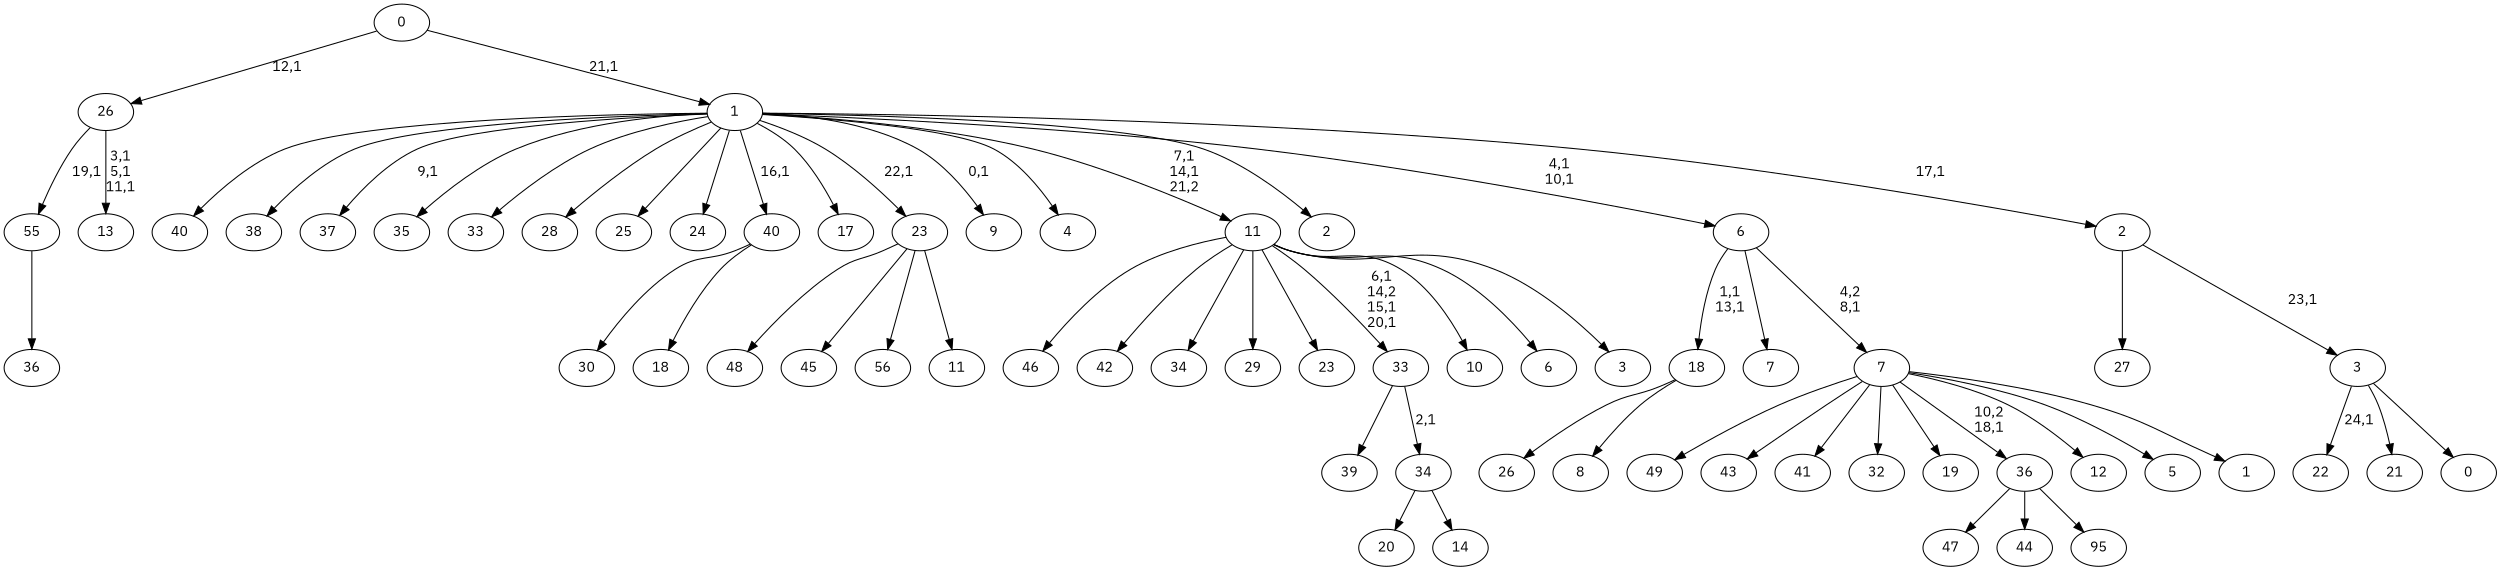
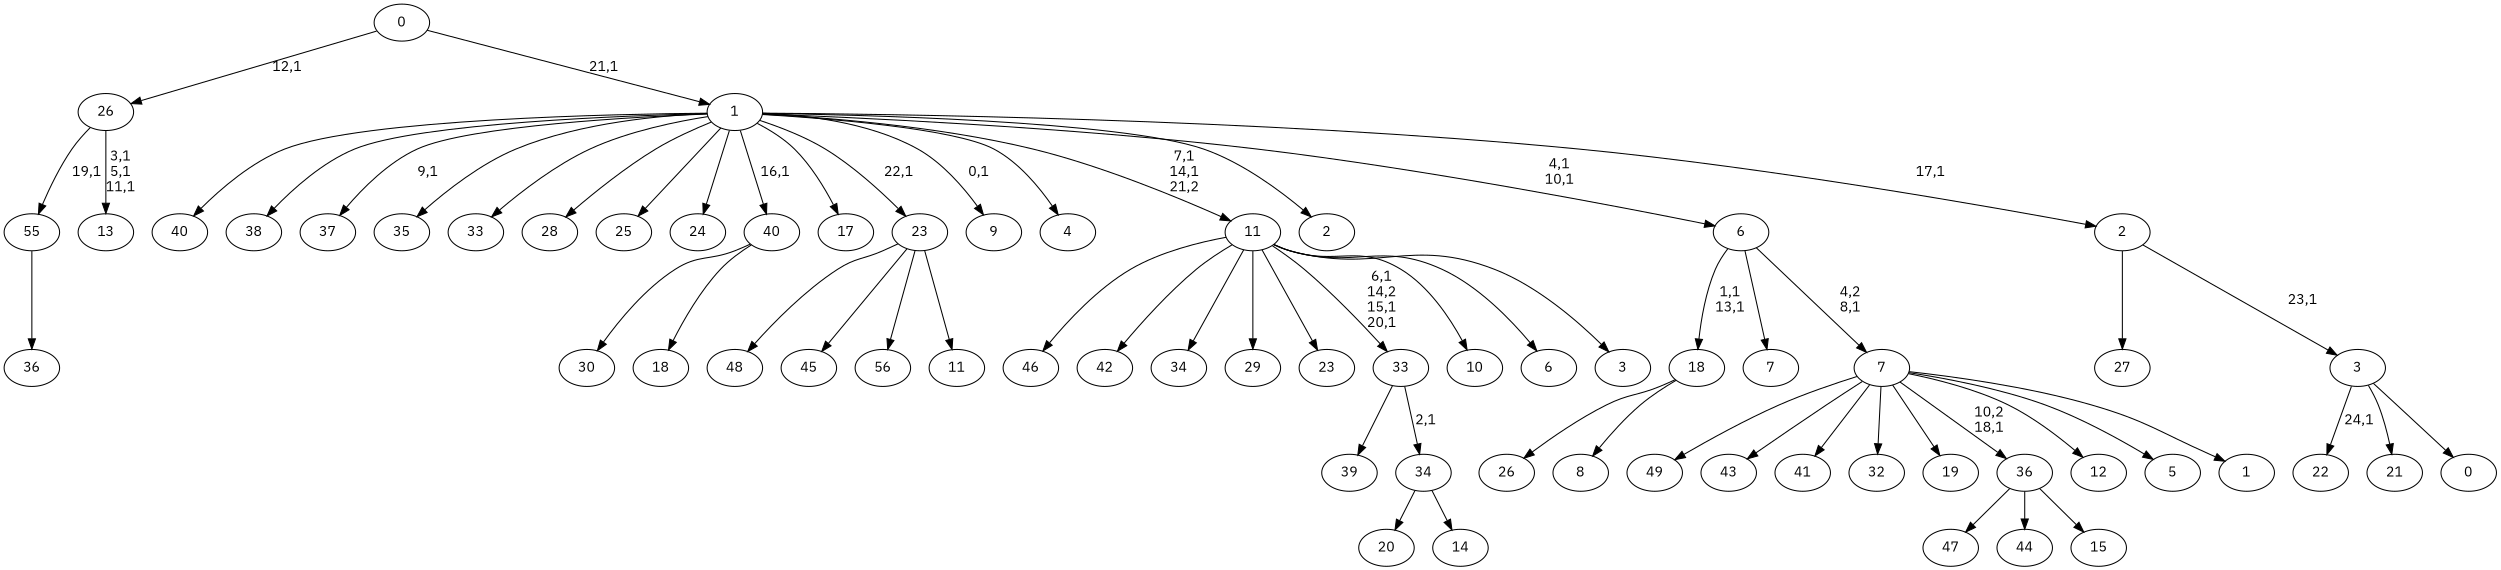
(2099, 548) -> (2099, 548)
